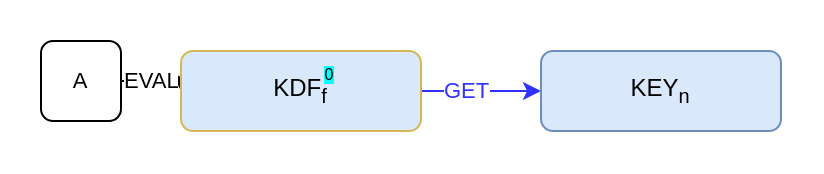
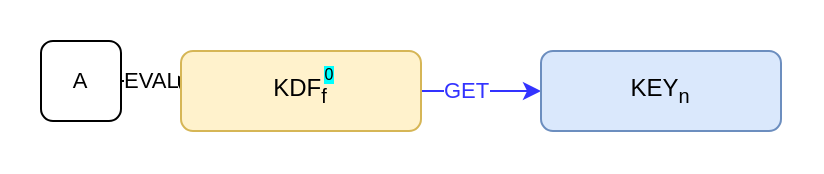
(301, 91) -> (301, 91)
